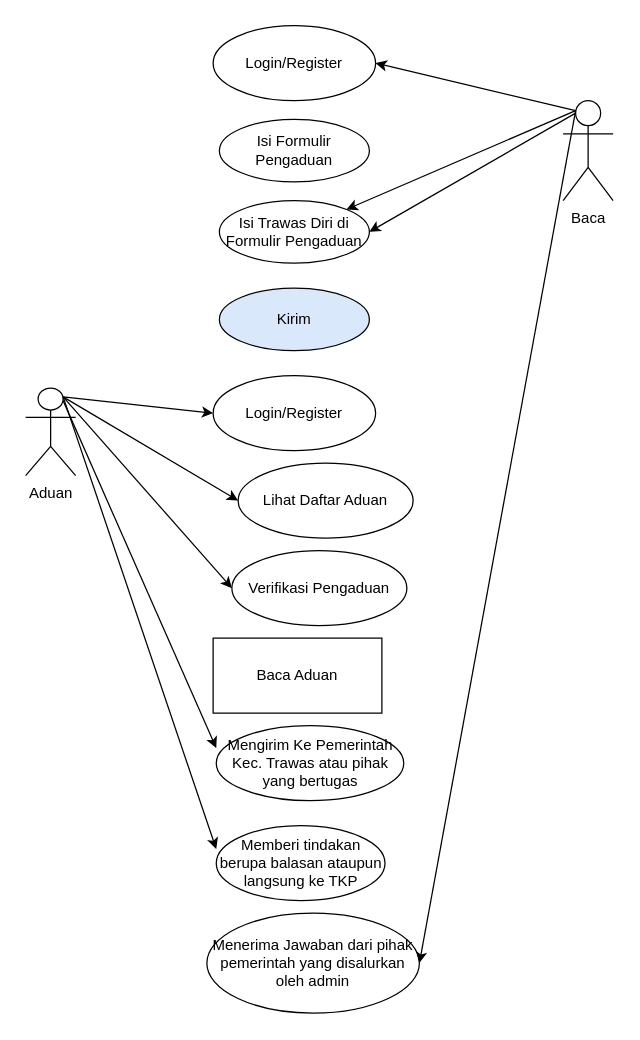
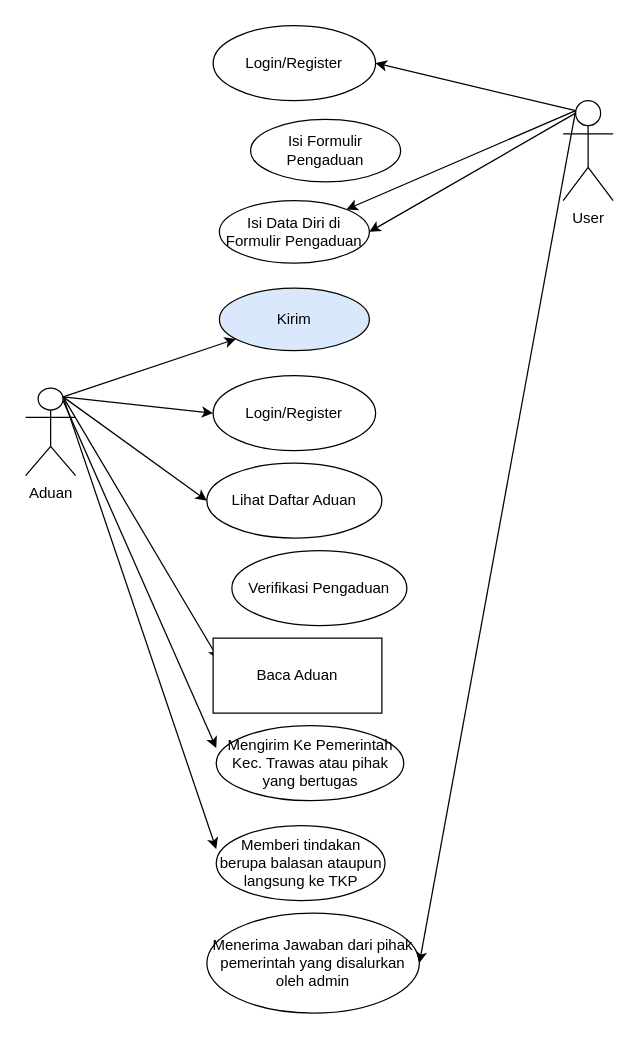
(294, 151) -> (326, 151)
(589, 218) -> (589, 218)
(294, 232) -> (294, 232)
(150, 495) -> (148, 369)
(326, 501) -> (294, 501)
none -> (141, 528)
